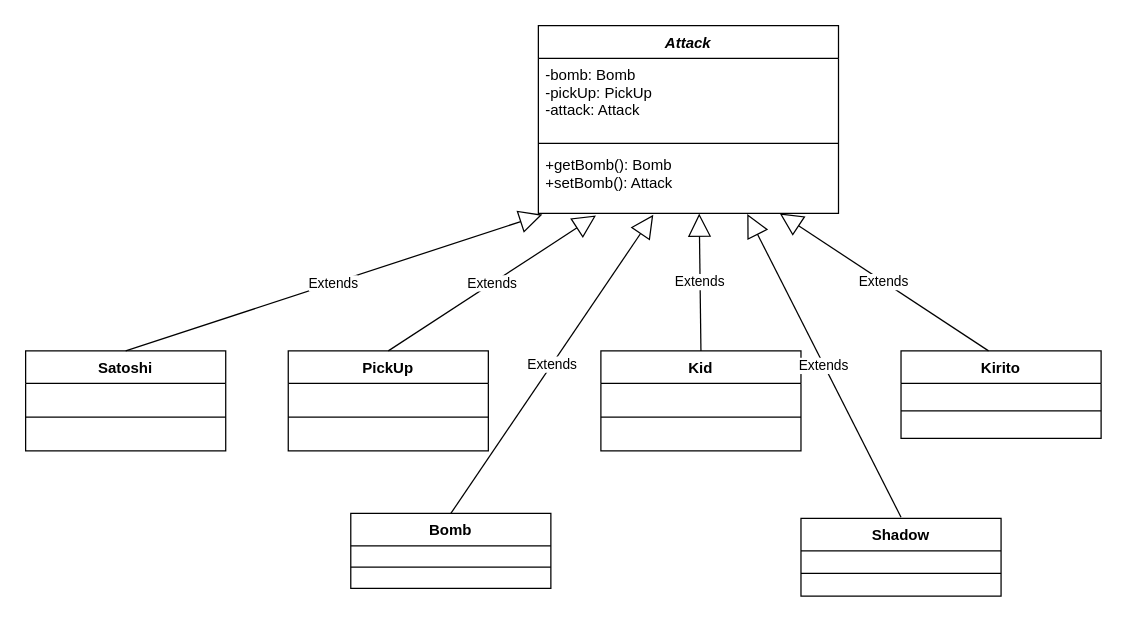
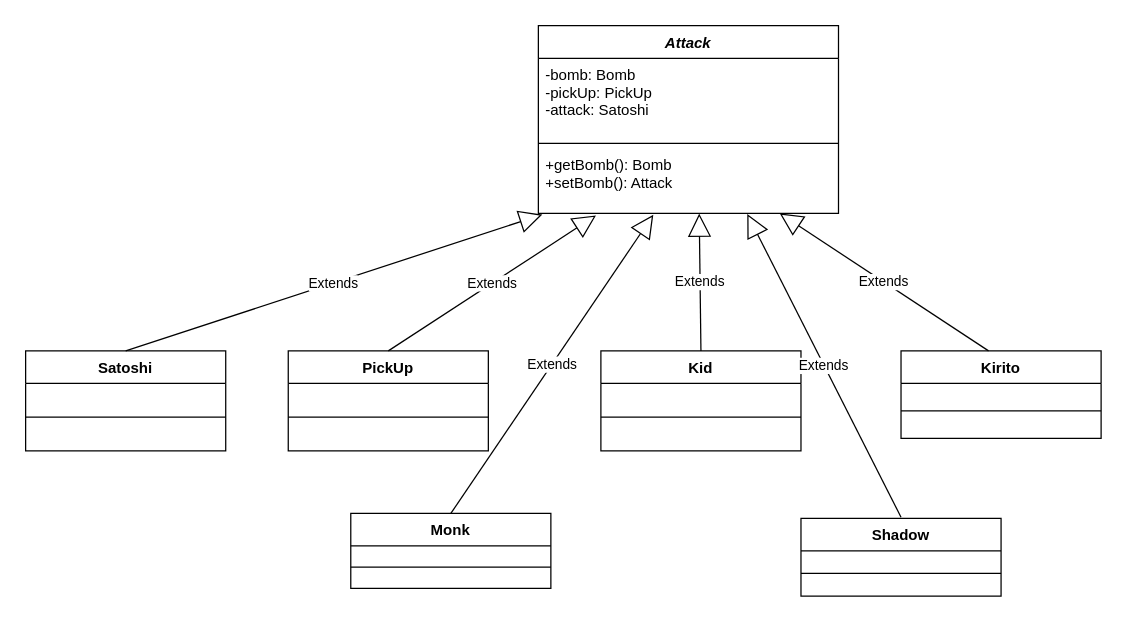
(587, 75) -> (587, 75)
(450, 530) -> (450, 530)
